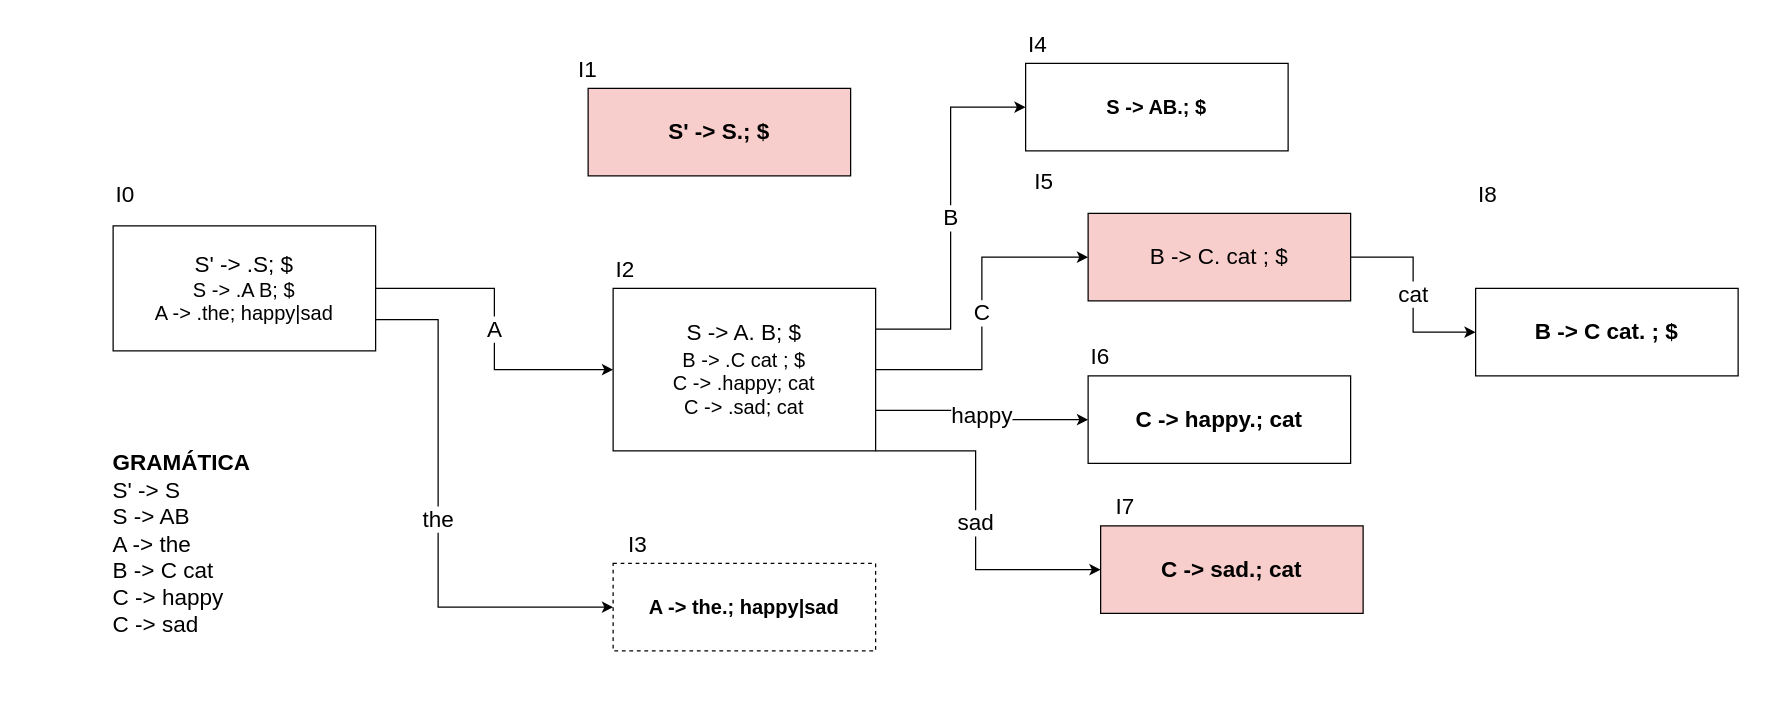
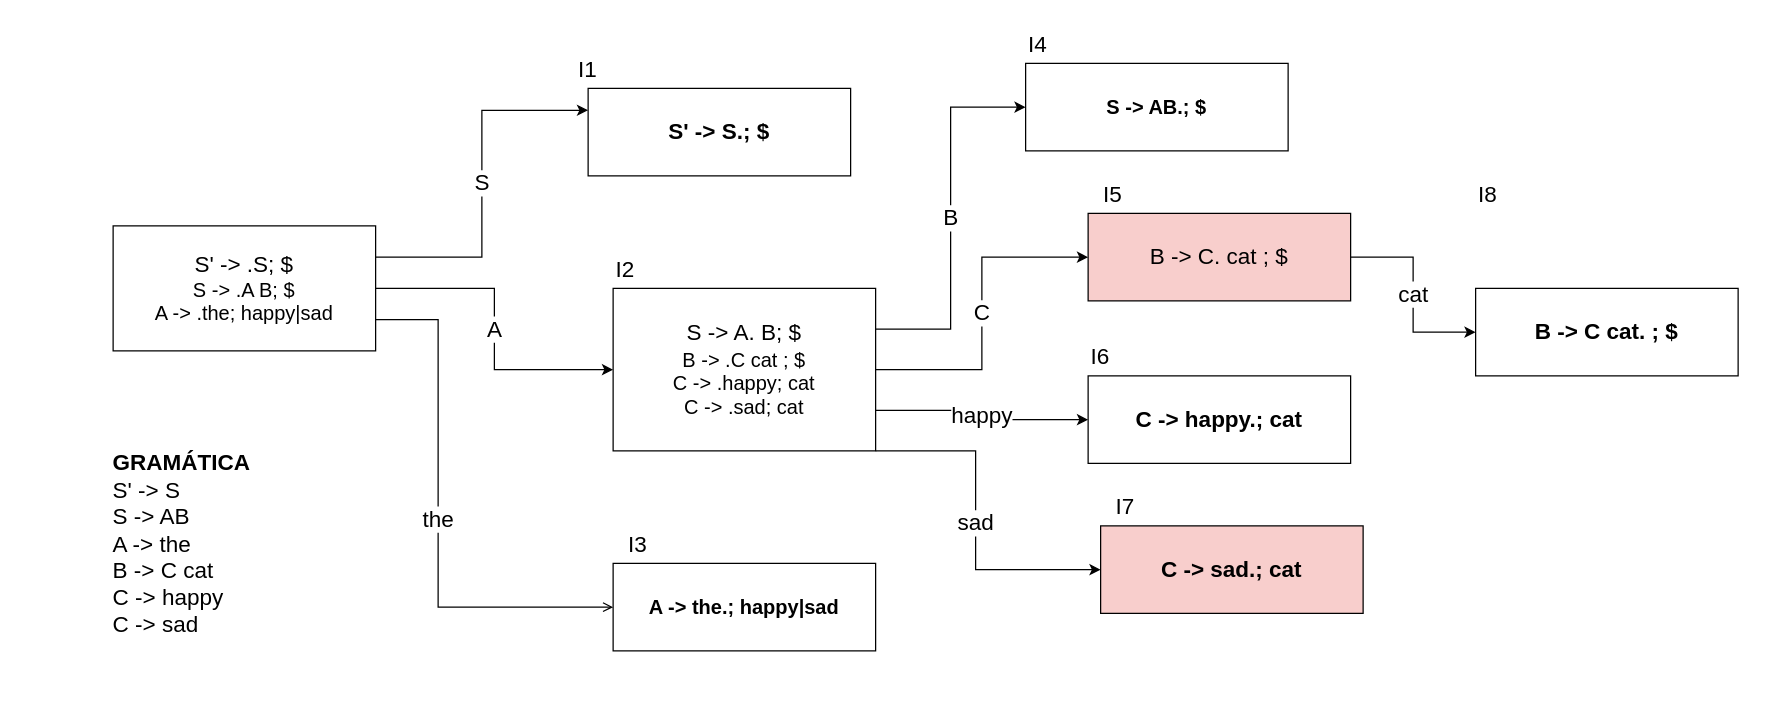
(719, 132) -> (719, 132)
(1044, 182) -> (1113, 194)
none -> (482, 187)
(126, 194) -> none
(603, 607) -> (605, 607)
(744, 607) -> (744, 607)
